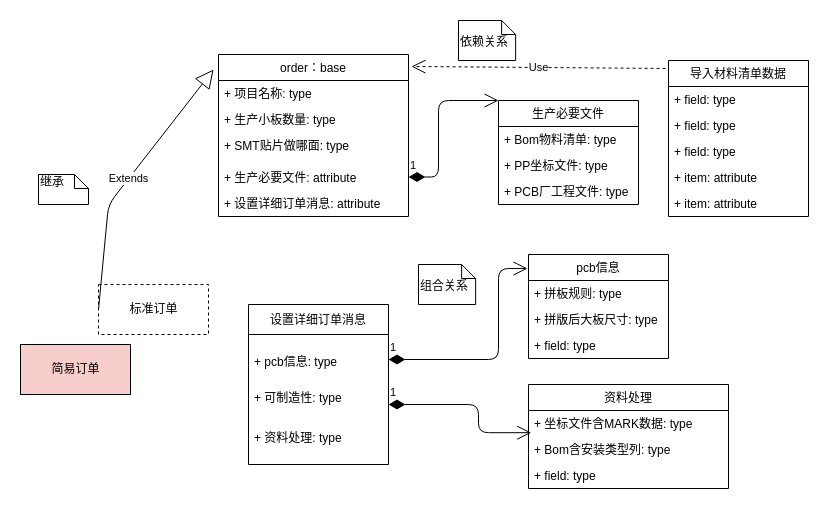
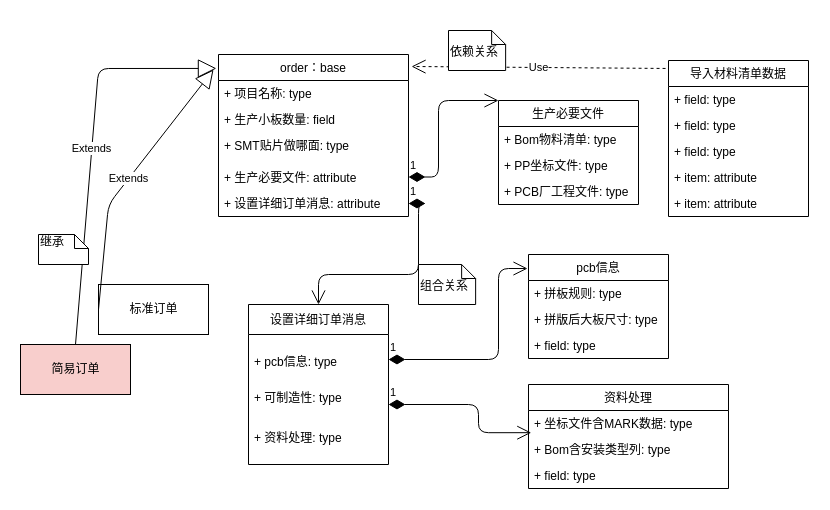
(487, 41) -> (477, 51)
none -> (95, 115)
(282, 120) -> (282, 120)
(64, 190) -> (64, 250)
none -> (393, 275)
(154, 310) -> (154, 310)
